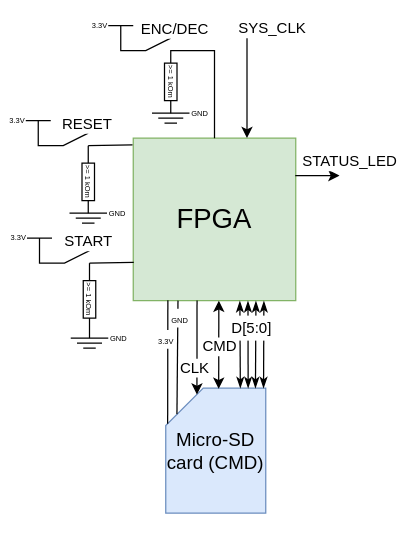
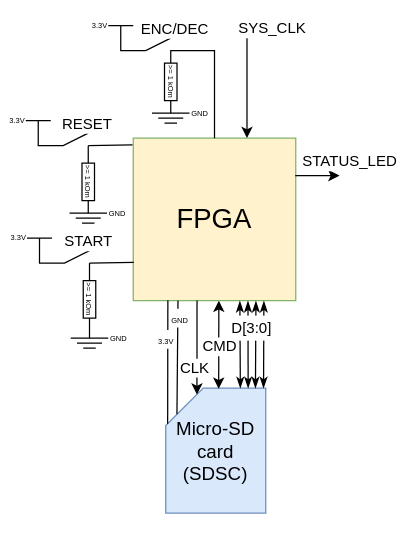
(214, 219) -> (214, 219)
(252, 328) -> (252, 328)
(216, 451) -> (216, 451)
